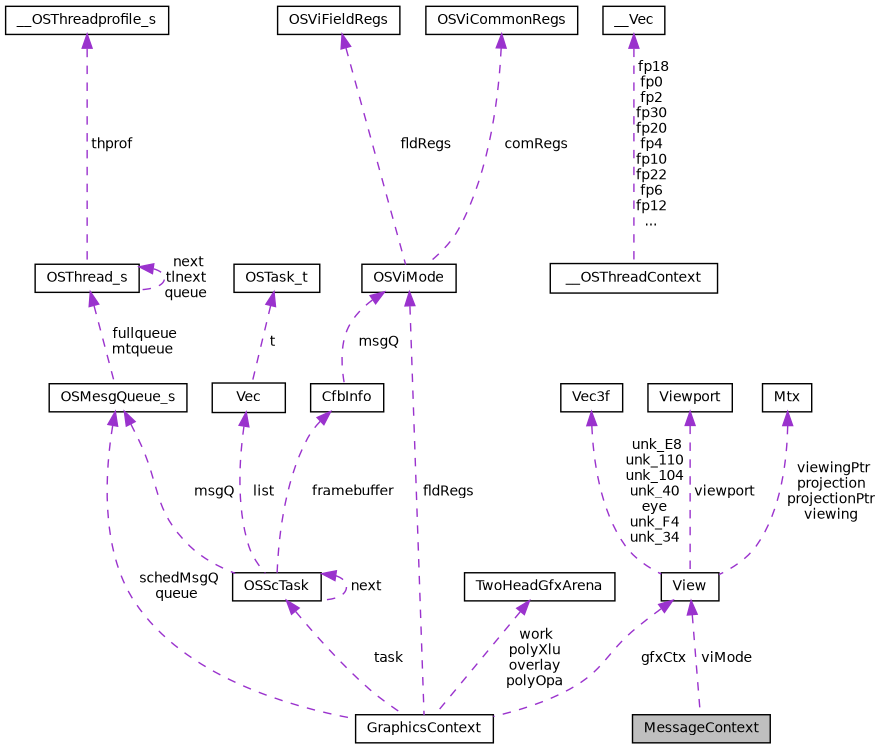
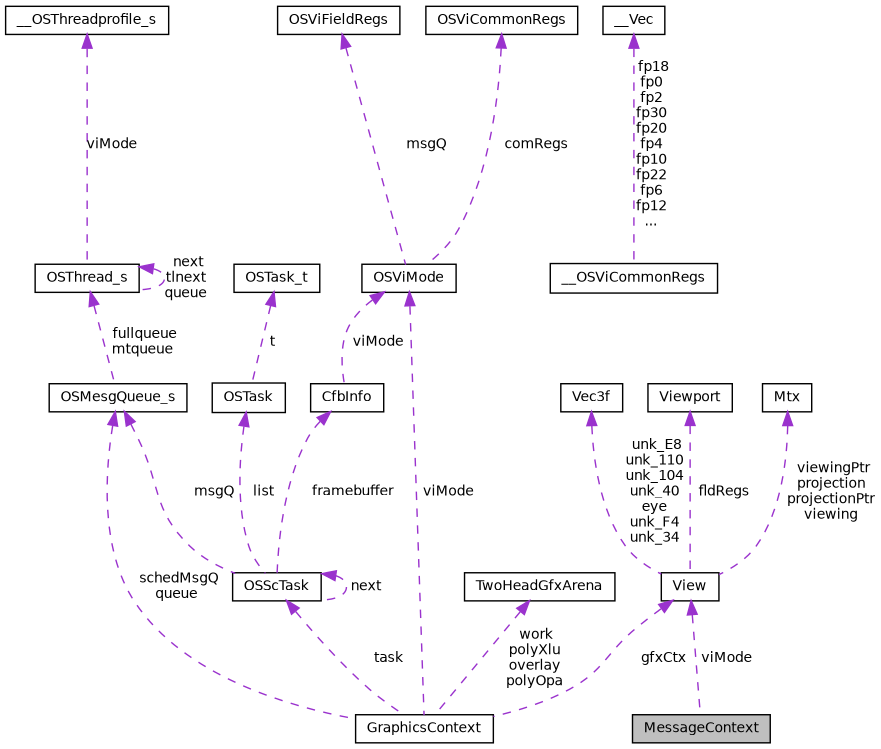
(110, 145) -> (110, 145)
(424, 145) -> (424, 145)
(634, 278) -> (634, 278)
(377, 342) -> (377, 342)
(249, 398) -> (249, 398)
(447, 492) -> (447, 492)
(722, 492) -> (722, 492)
